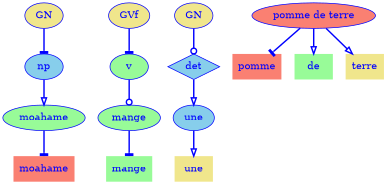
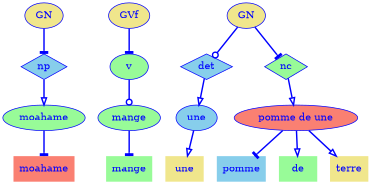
(314, 16) -> (296, 118)
(44, 67) -> (44, 67)
(257, 67) -> (241, 169)
none -> (286, 67)
